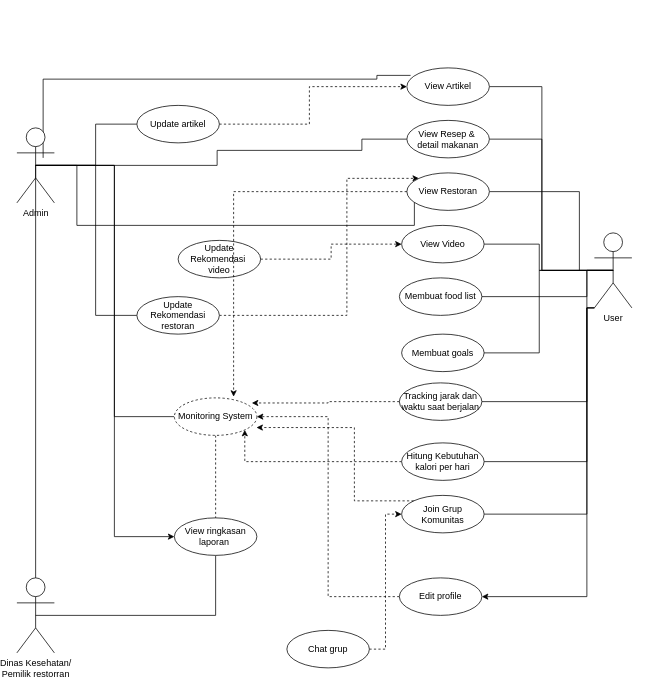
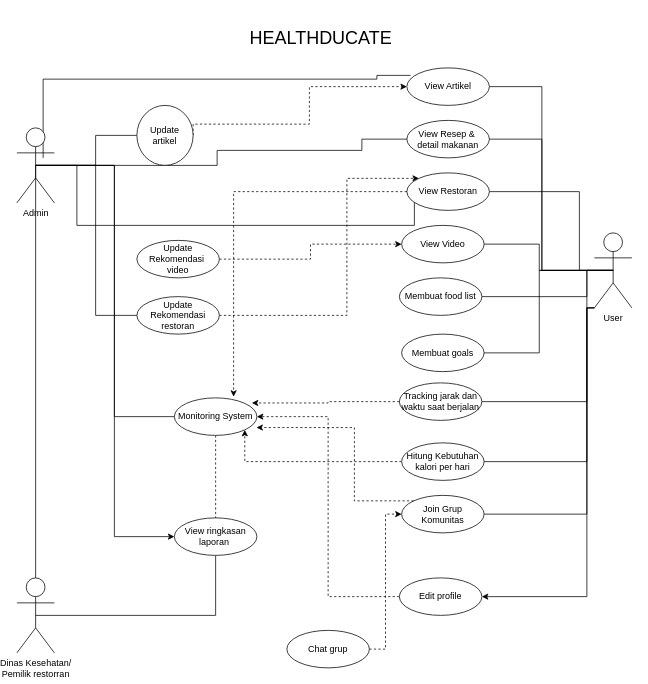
none -> (321, 38)
(178, 124) -> (165, 135)
(219, 259) -> (178, 259)
(216, 417) -> (216, 417)
